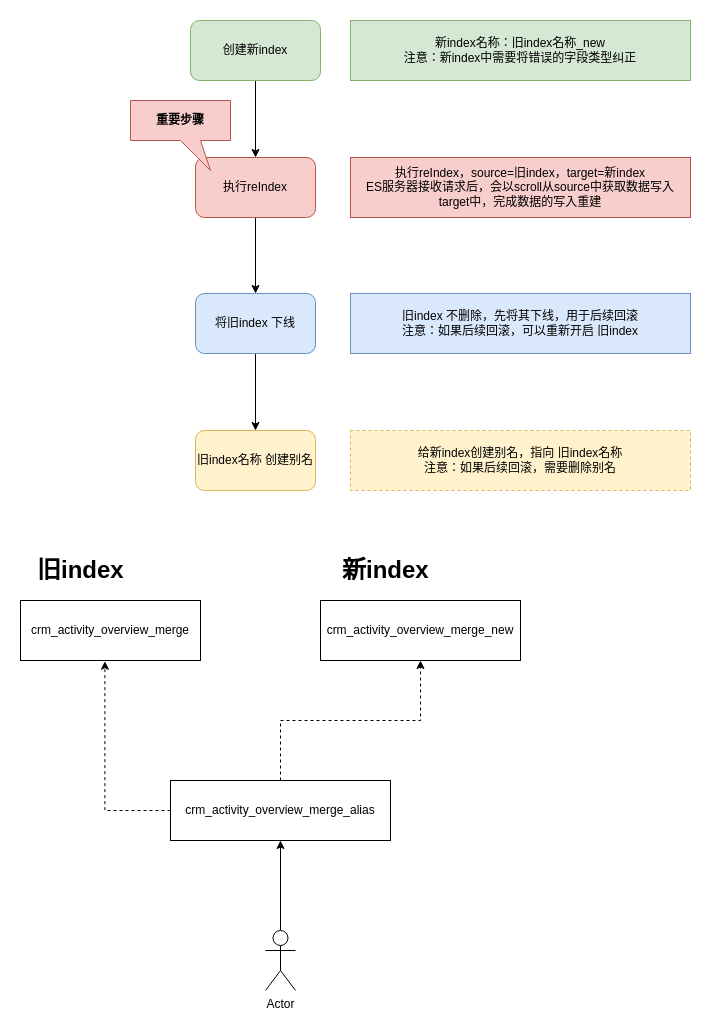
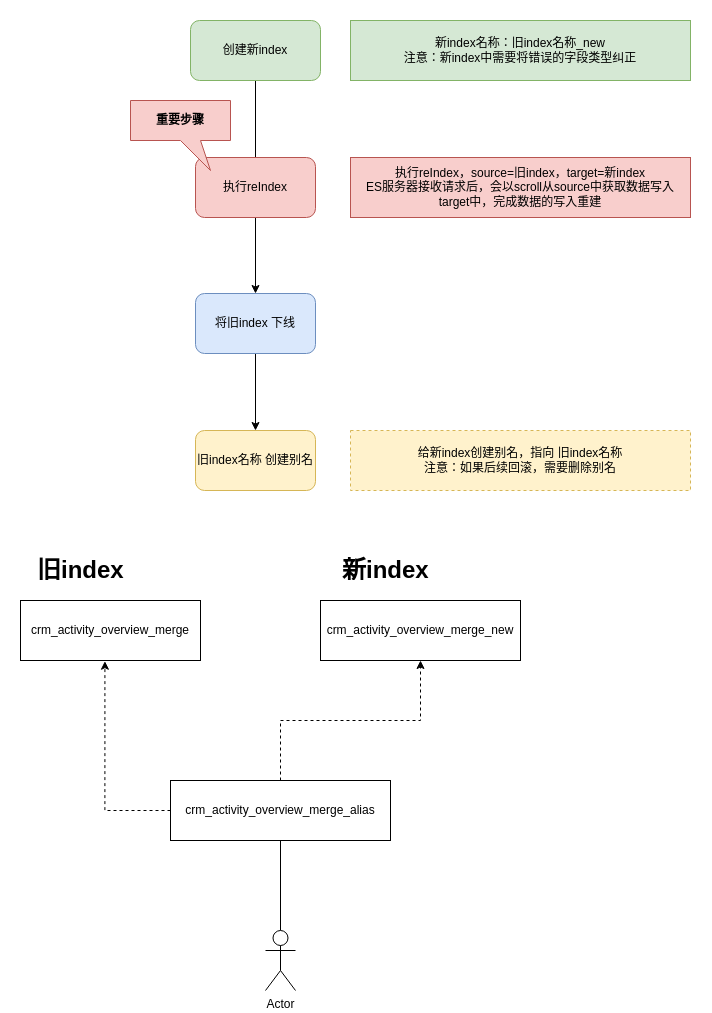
(256, 149) -> (256, 152)
(521, 324) -> none
(281, 848) -> (281, 846)
